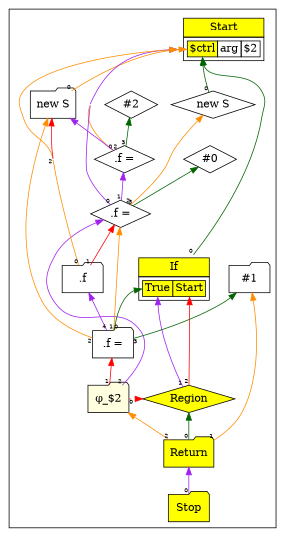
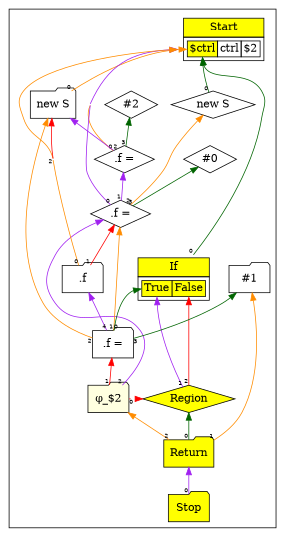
(229, 49) -> (229, 49)
(189, 288) -> (189, 288)
